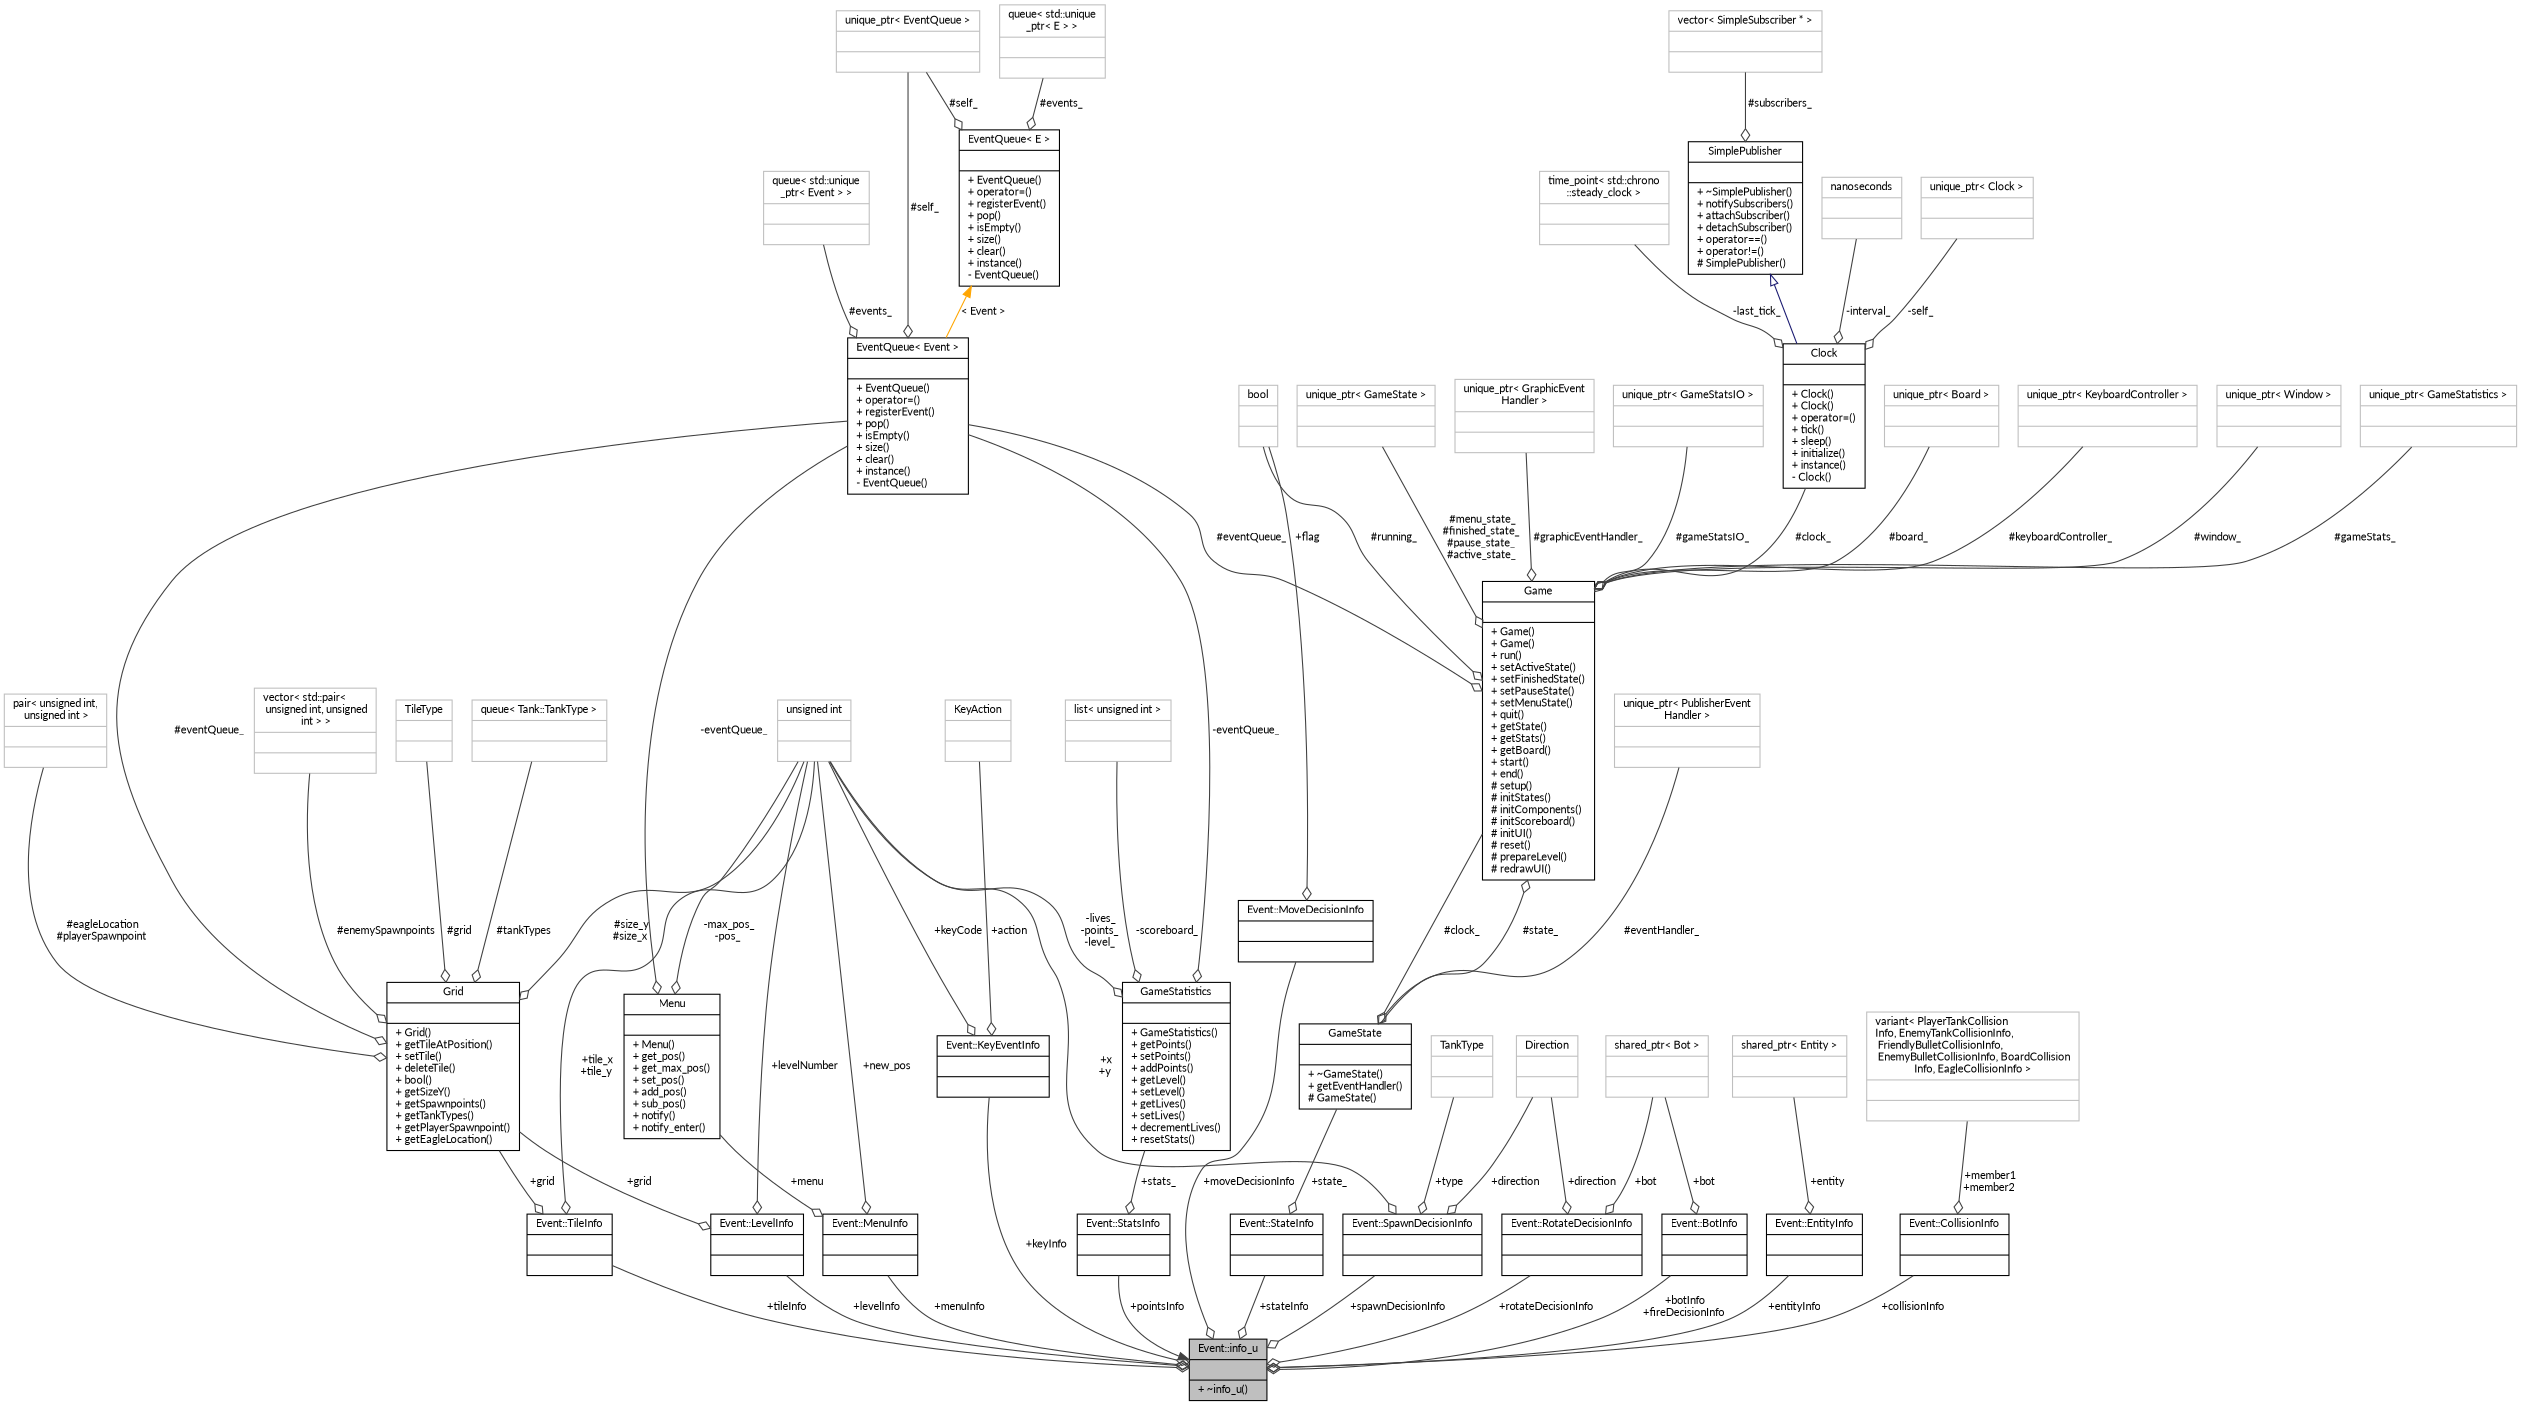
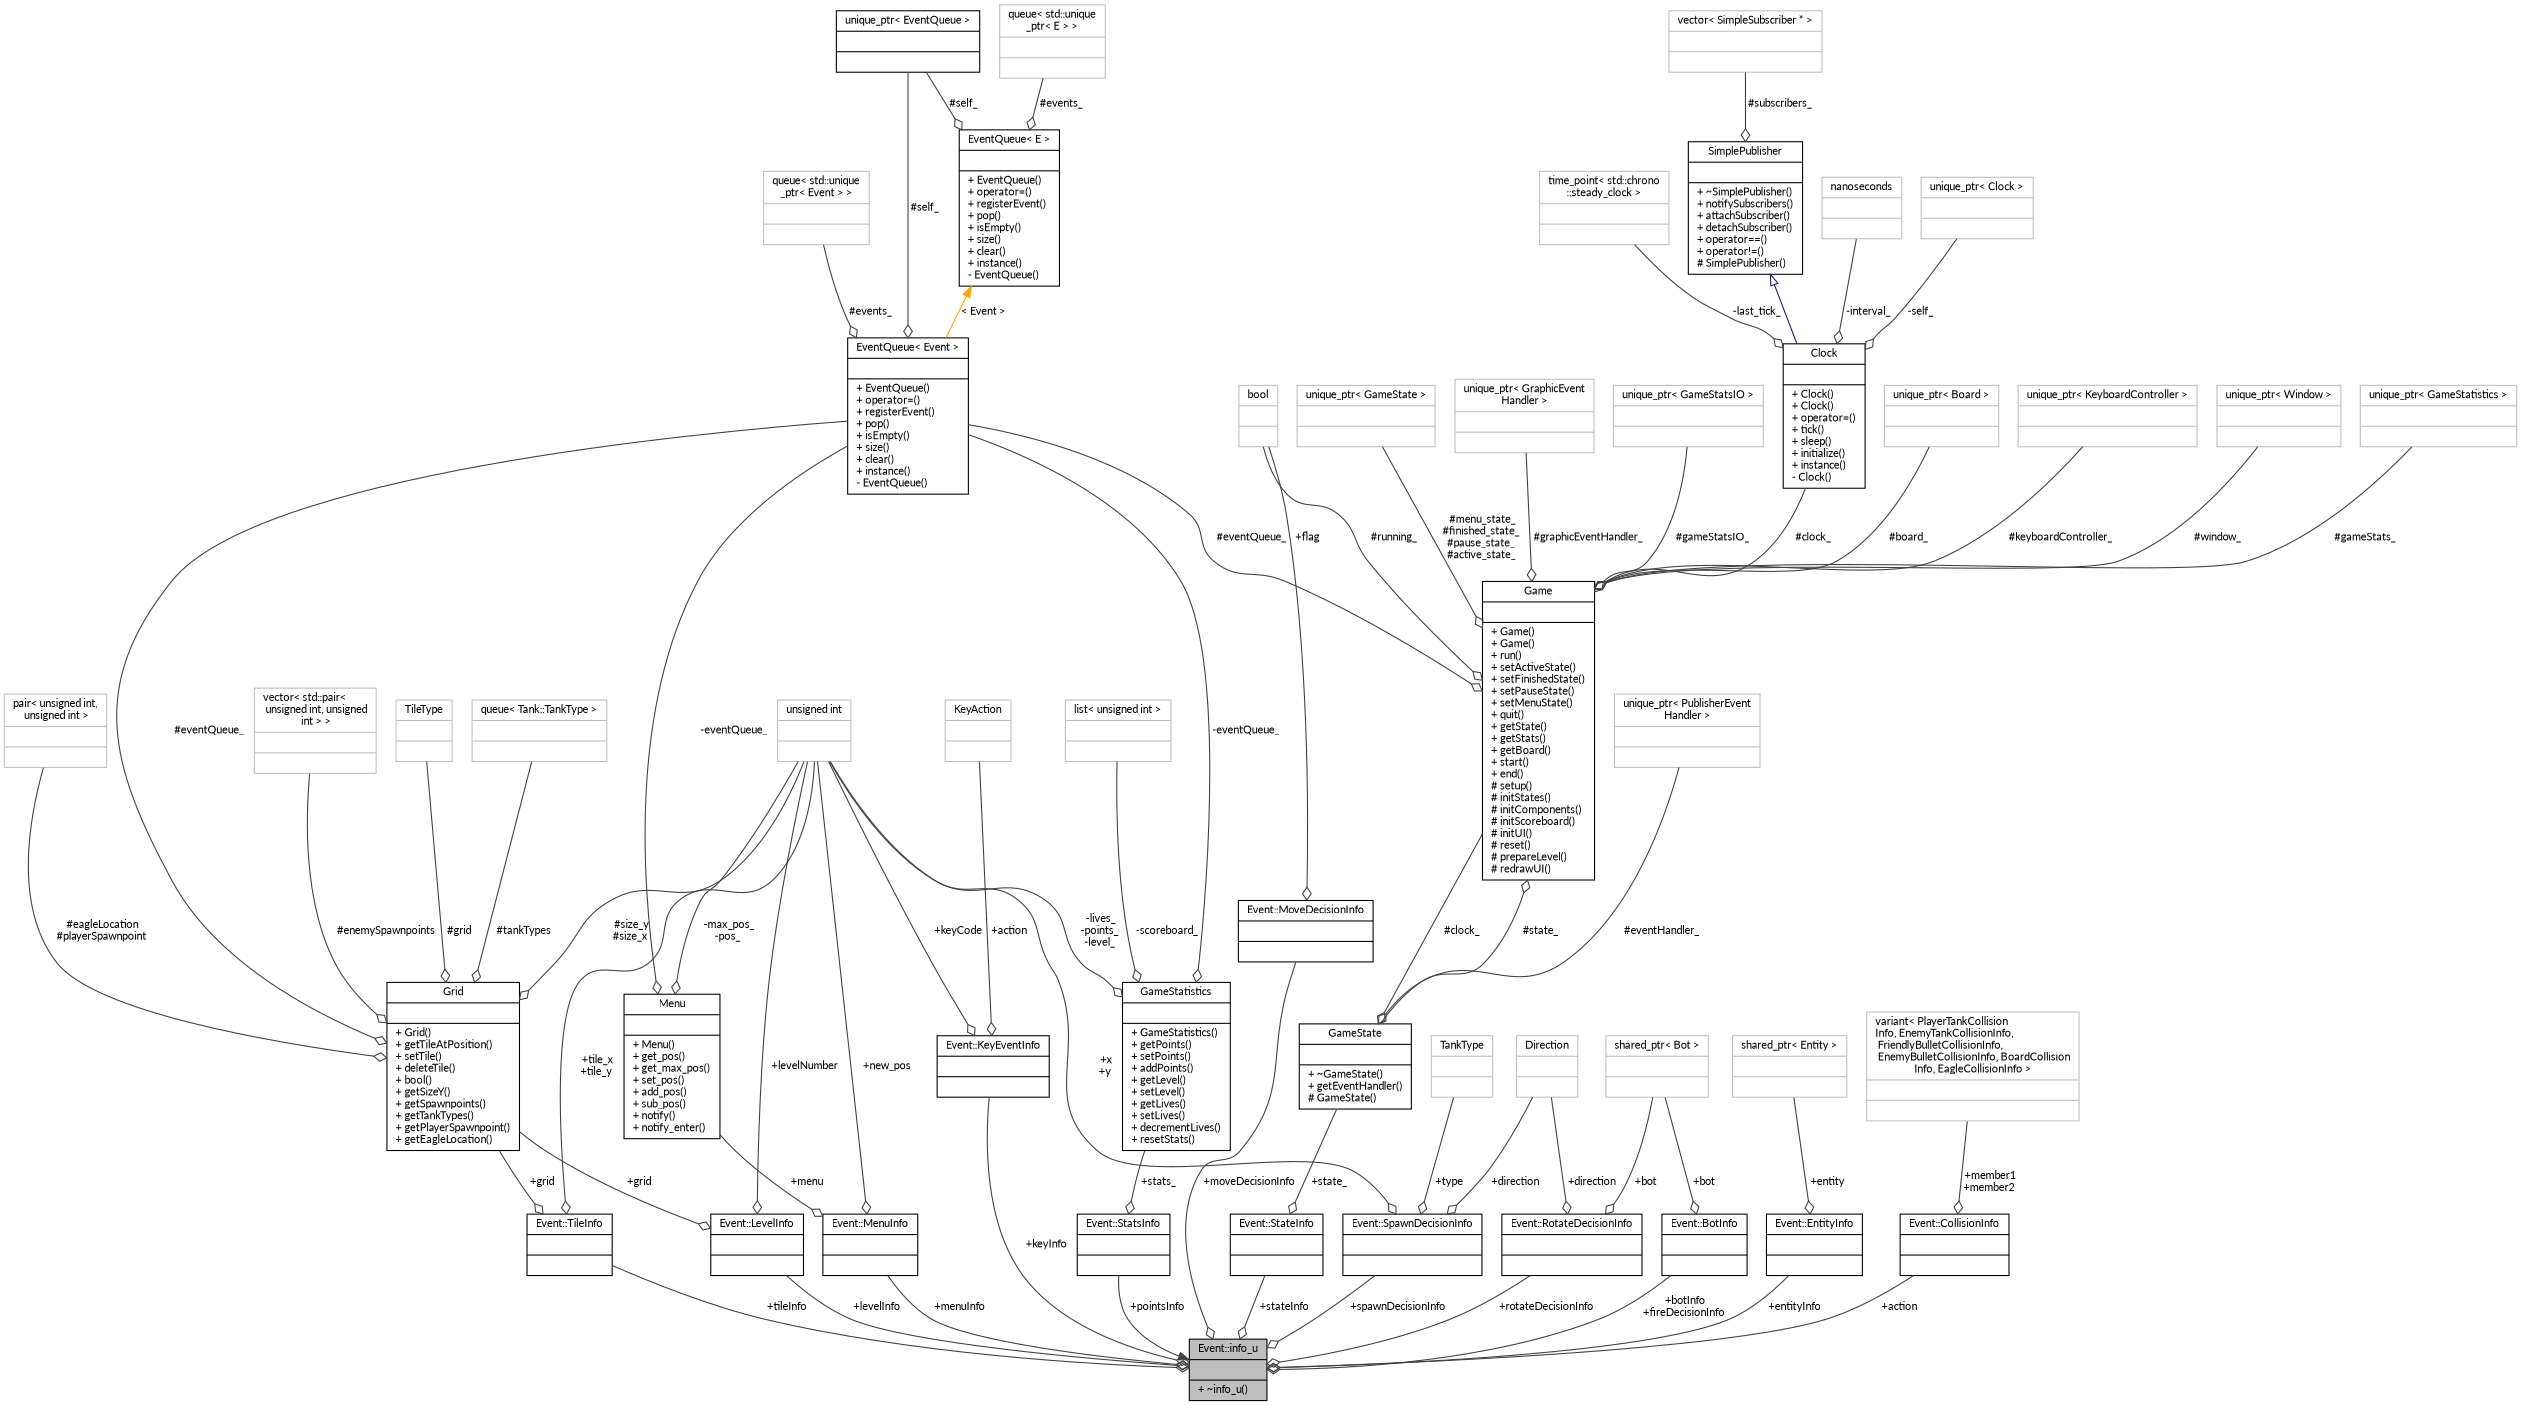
(908, 41) -> (908, 41)
(1912, 1307) -> (1899, 1307)
